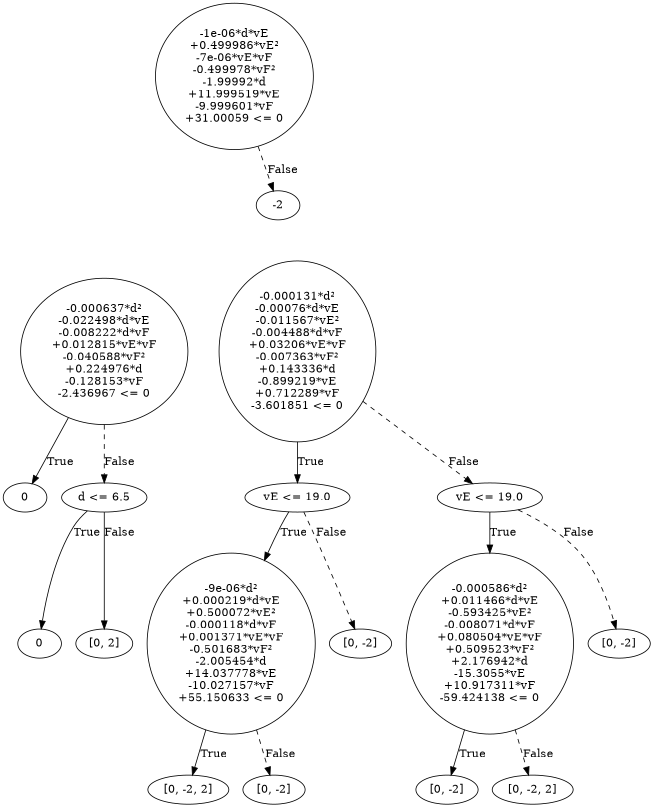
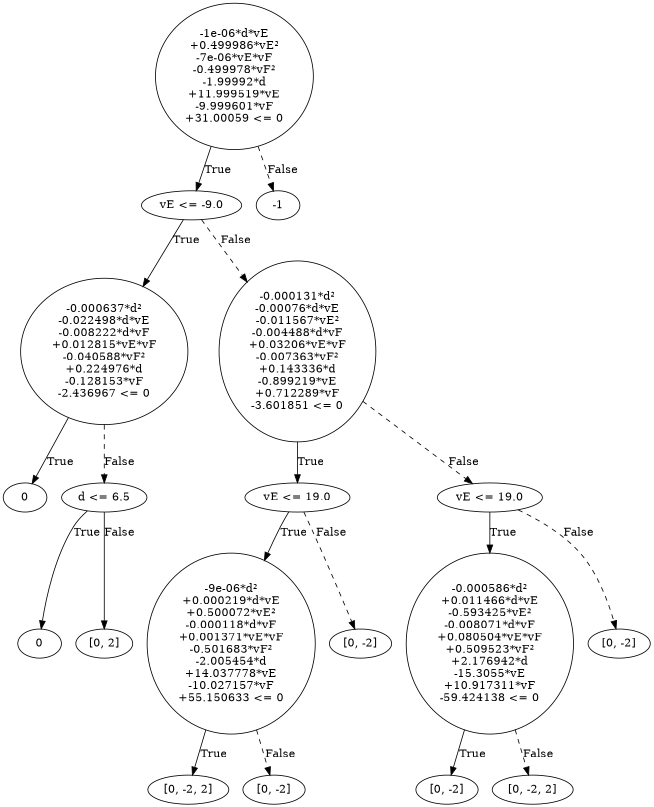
none -> (192, 205)
(278, 205) -> (278, 205)
